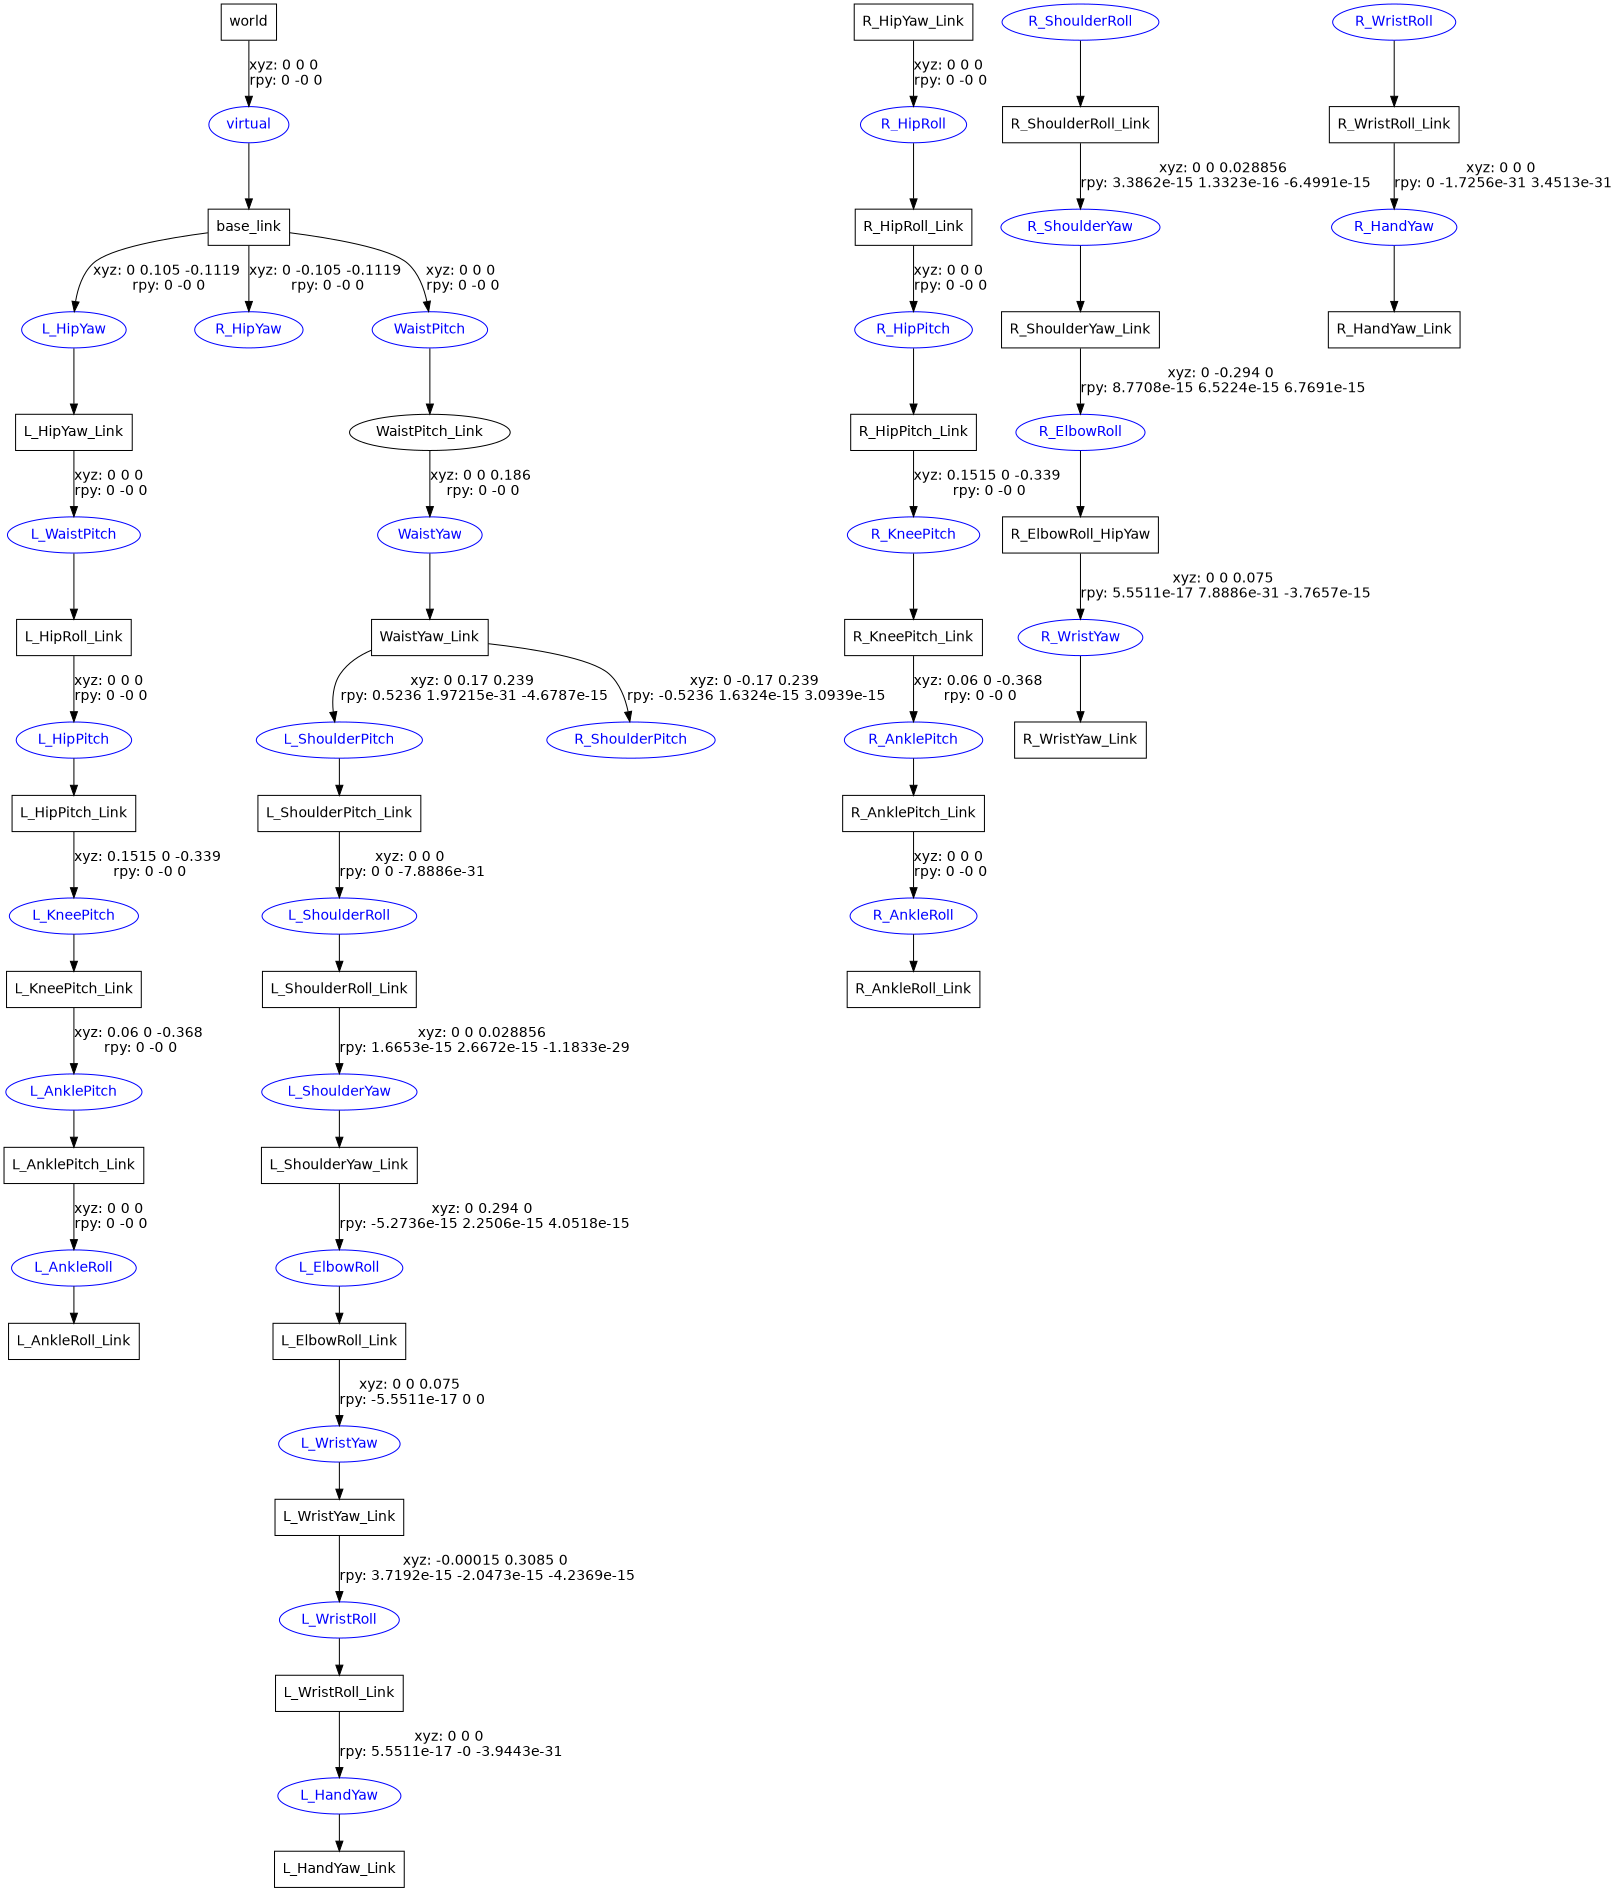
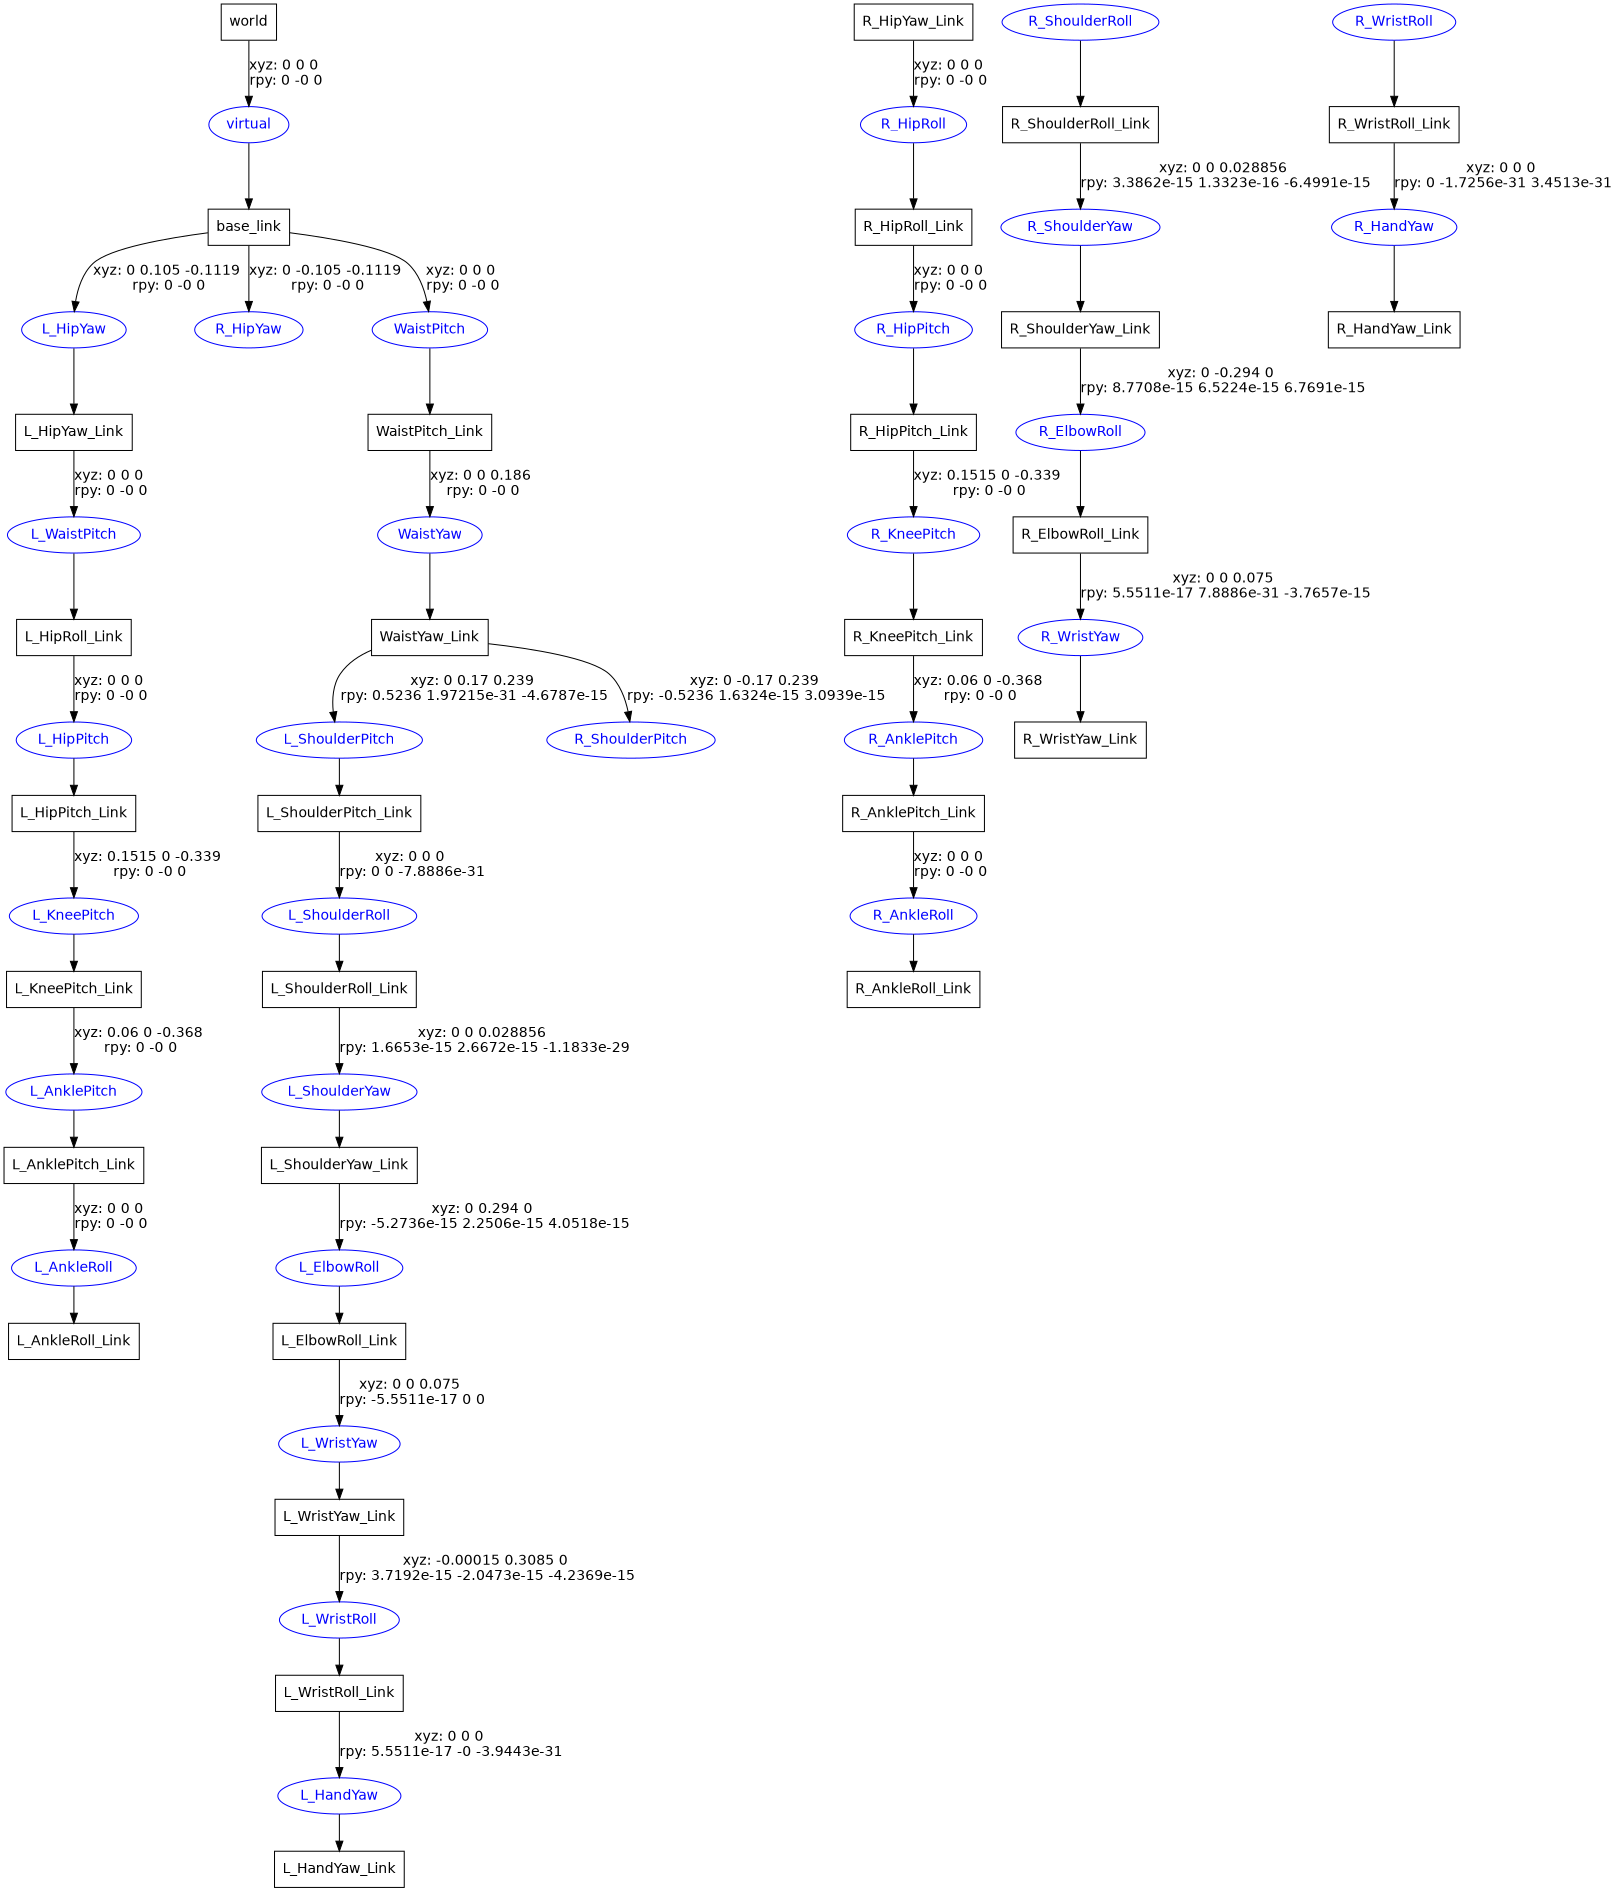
(430, 432) -> (430, 432)
(1080, 535) -> (1080, 535)
